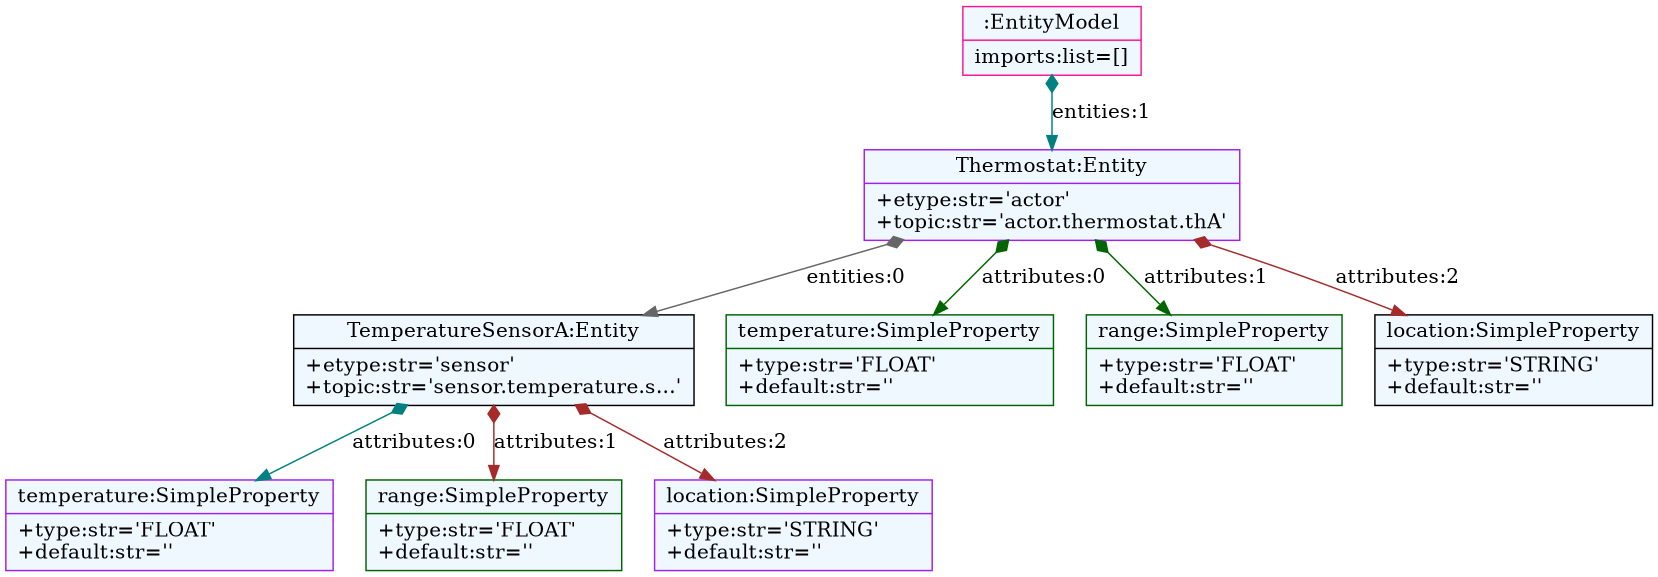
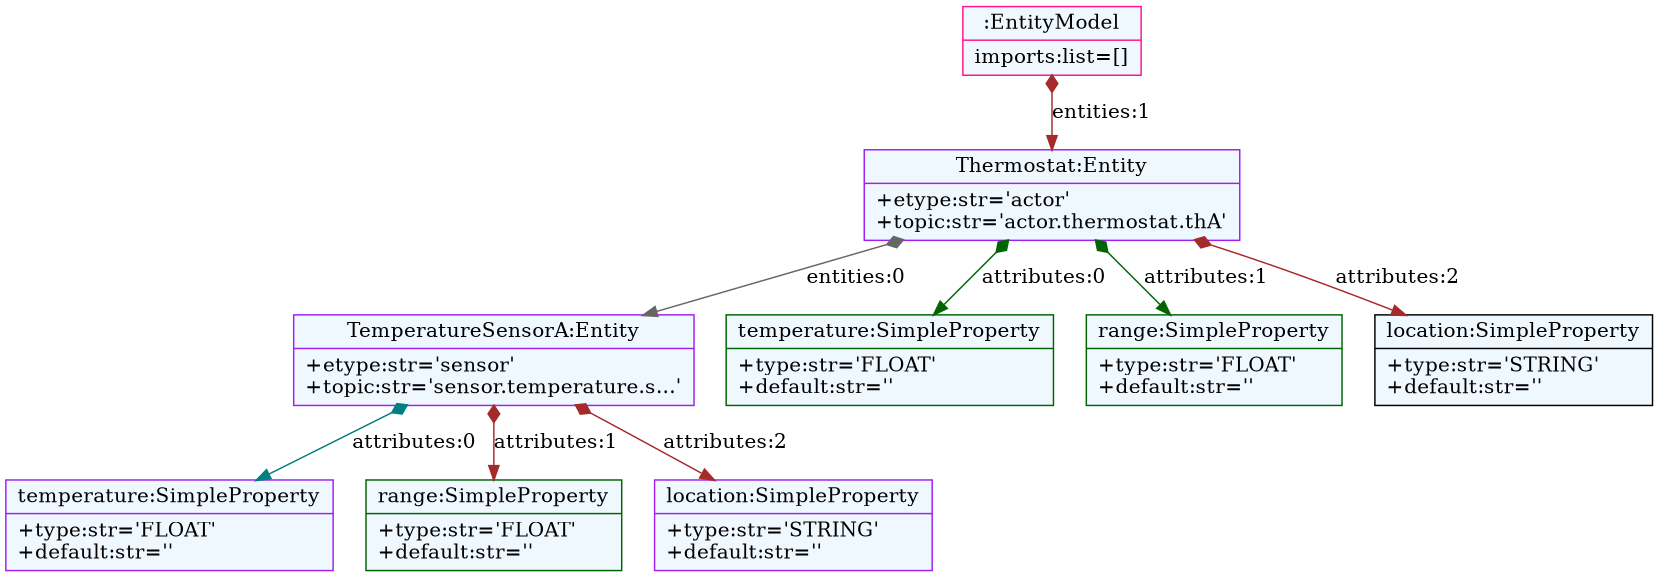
(1052, 114) -> (1052, 114)
(494, 360) -> (494, 360)
